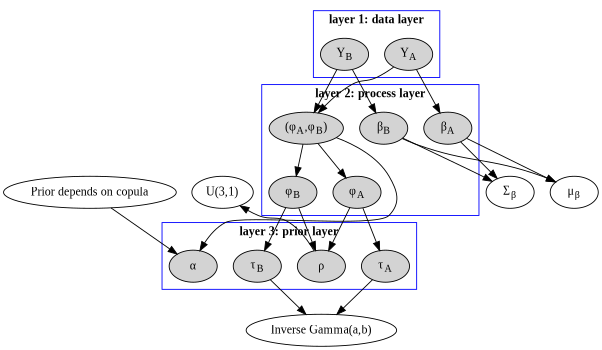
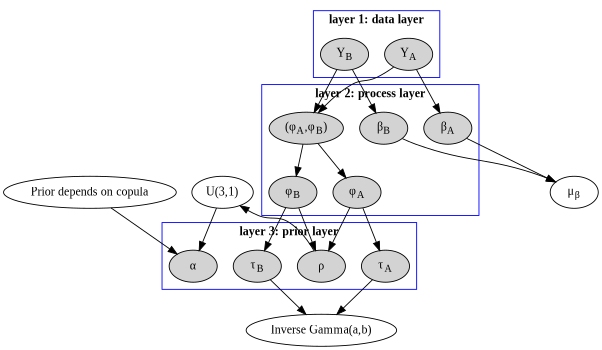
(510, 192) -> none
(395, 207) -> (208, 229)
